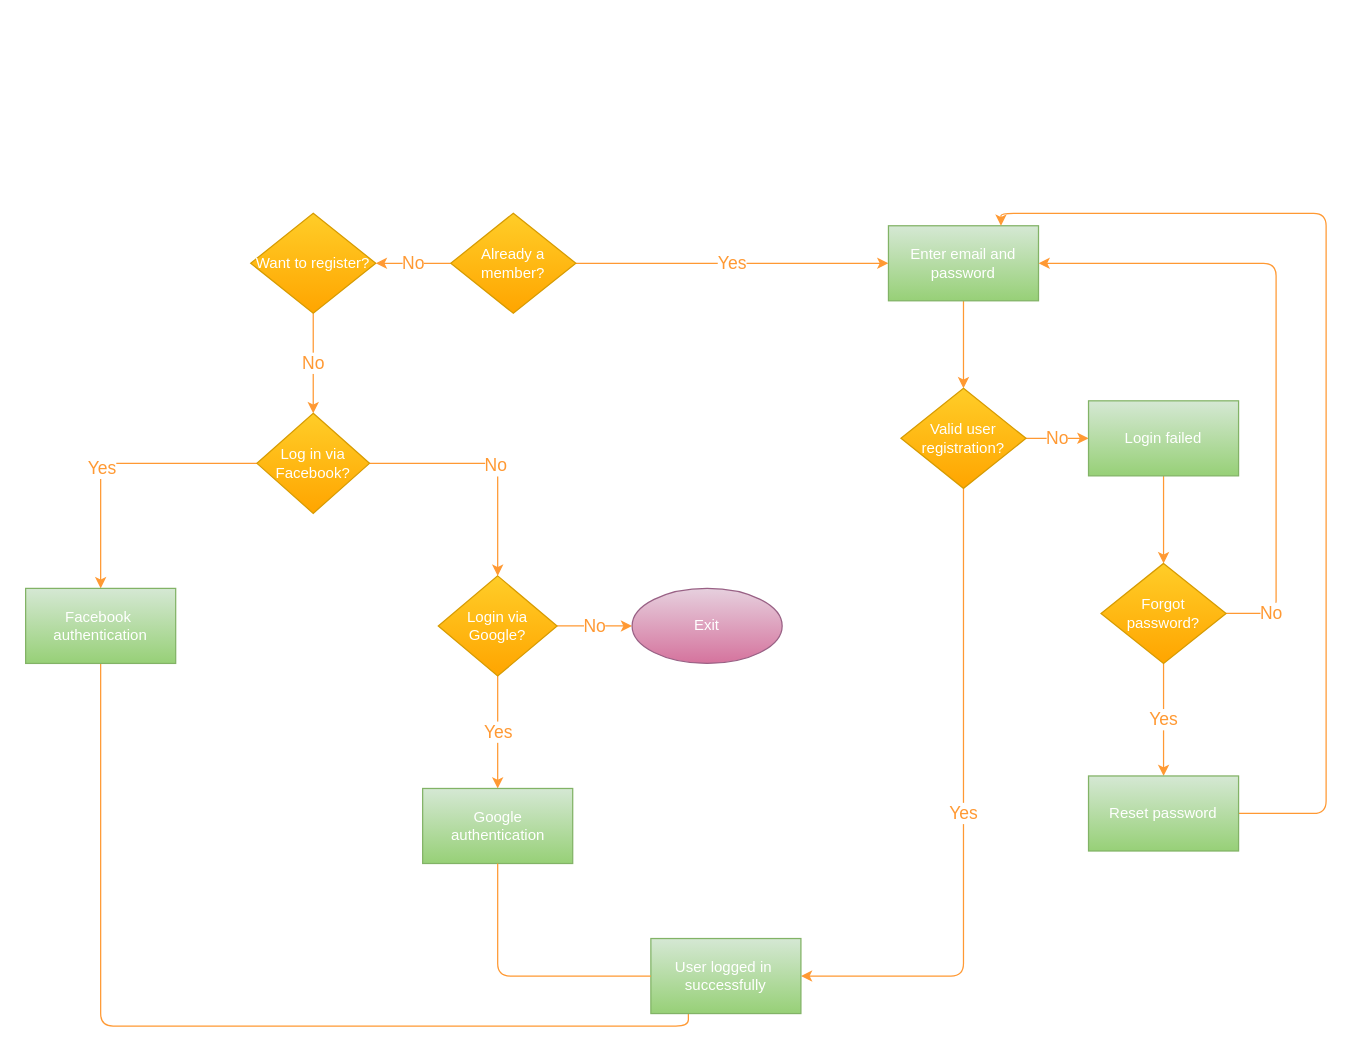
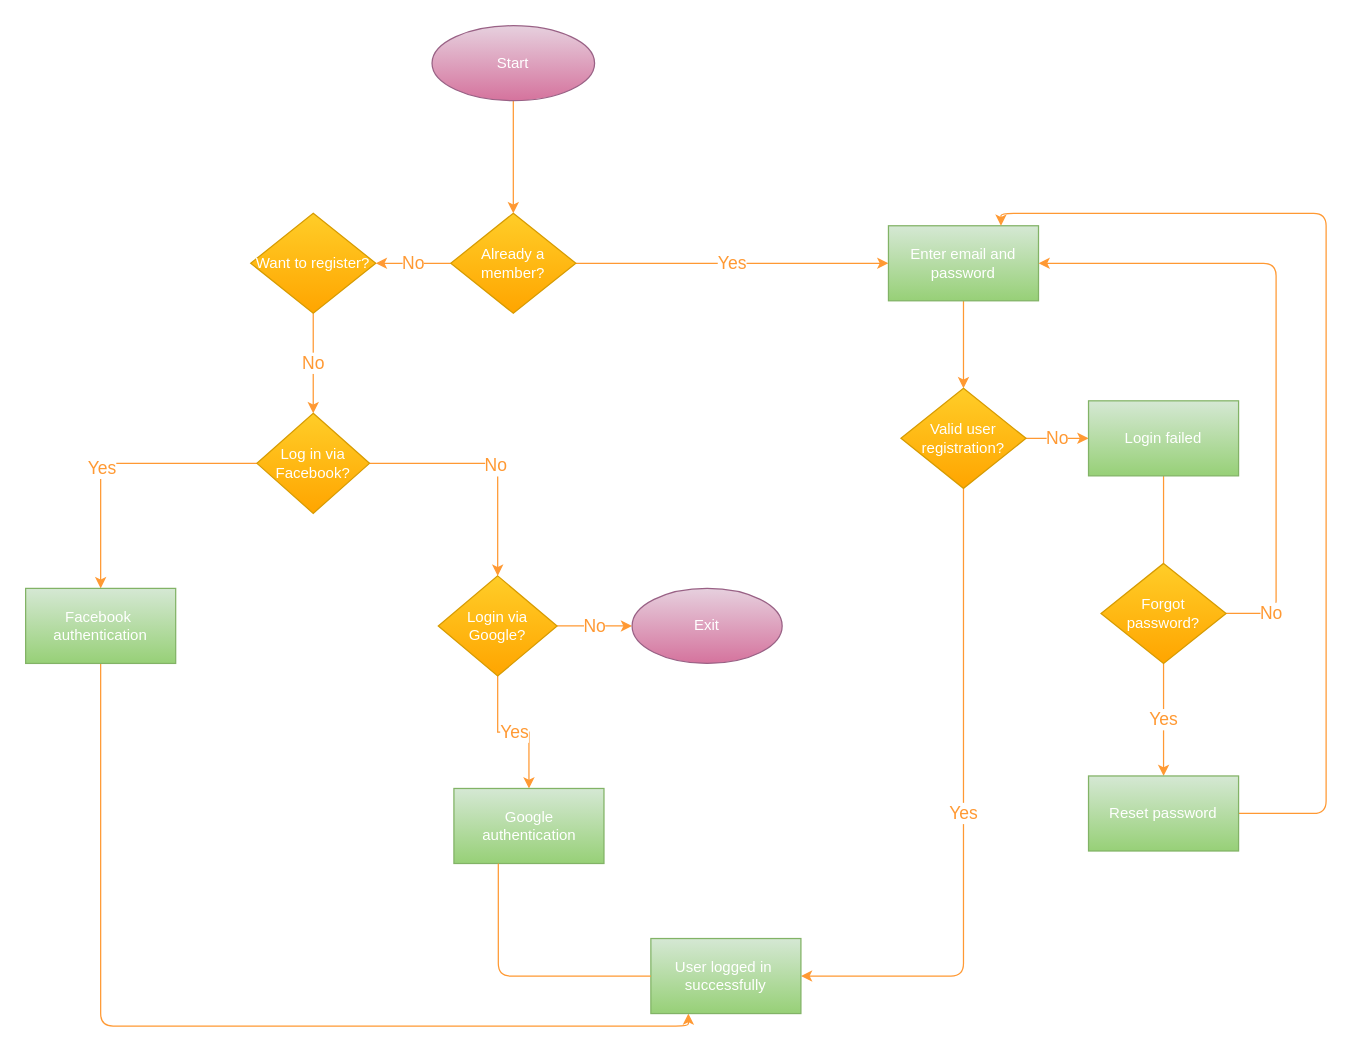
none -> (513, 63)
none -> (513, 153)
(1163, 553) -> (1163, 557)
(498, 826) -> (529, 826)
(688, 1021) -> (687, 1025)
